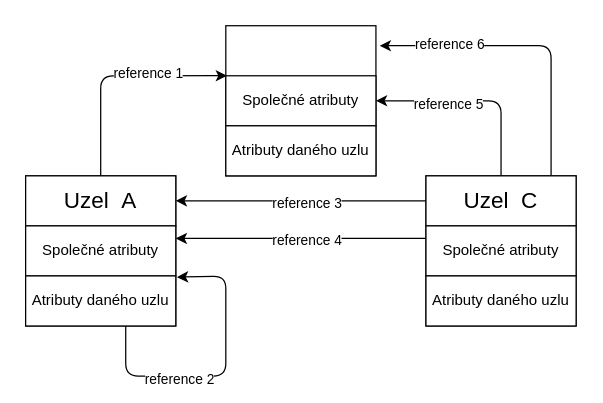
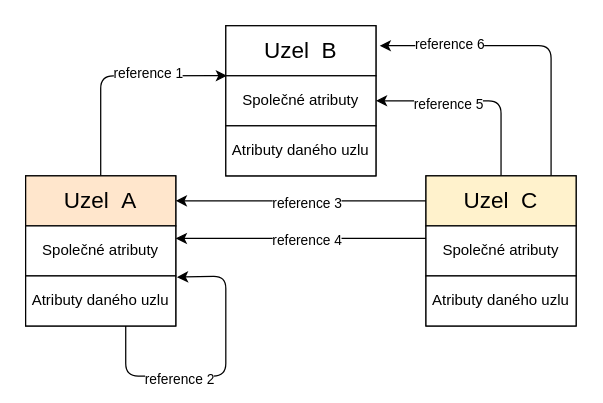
none -> (301, 51)
(101, 201) -> (101, 201)
(501, 201) -> (501, 201)
